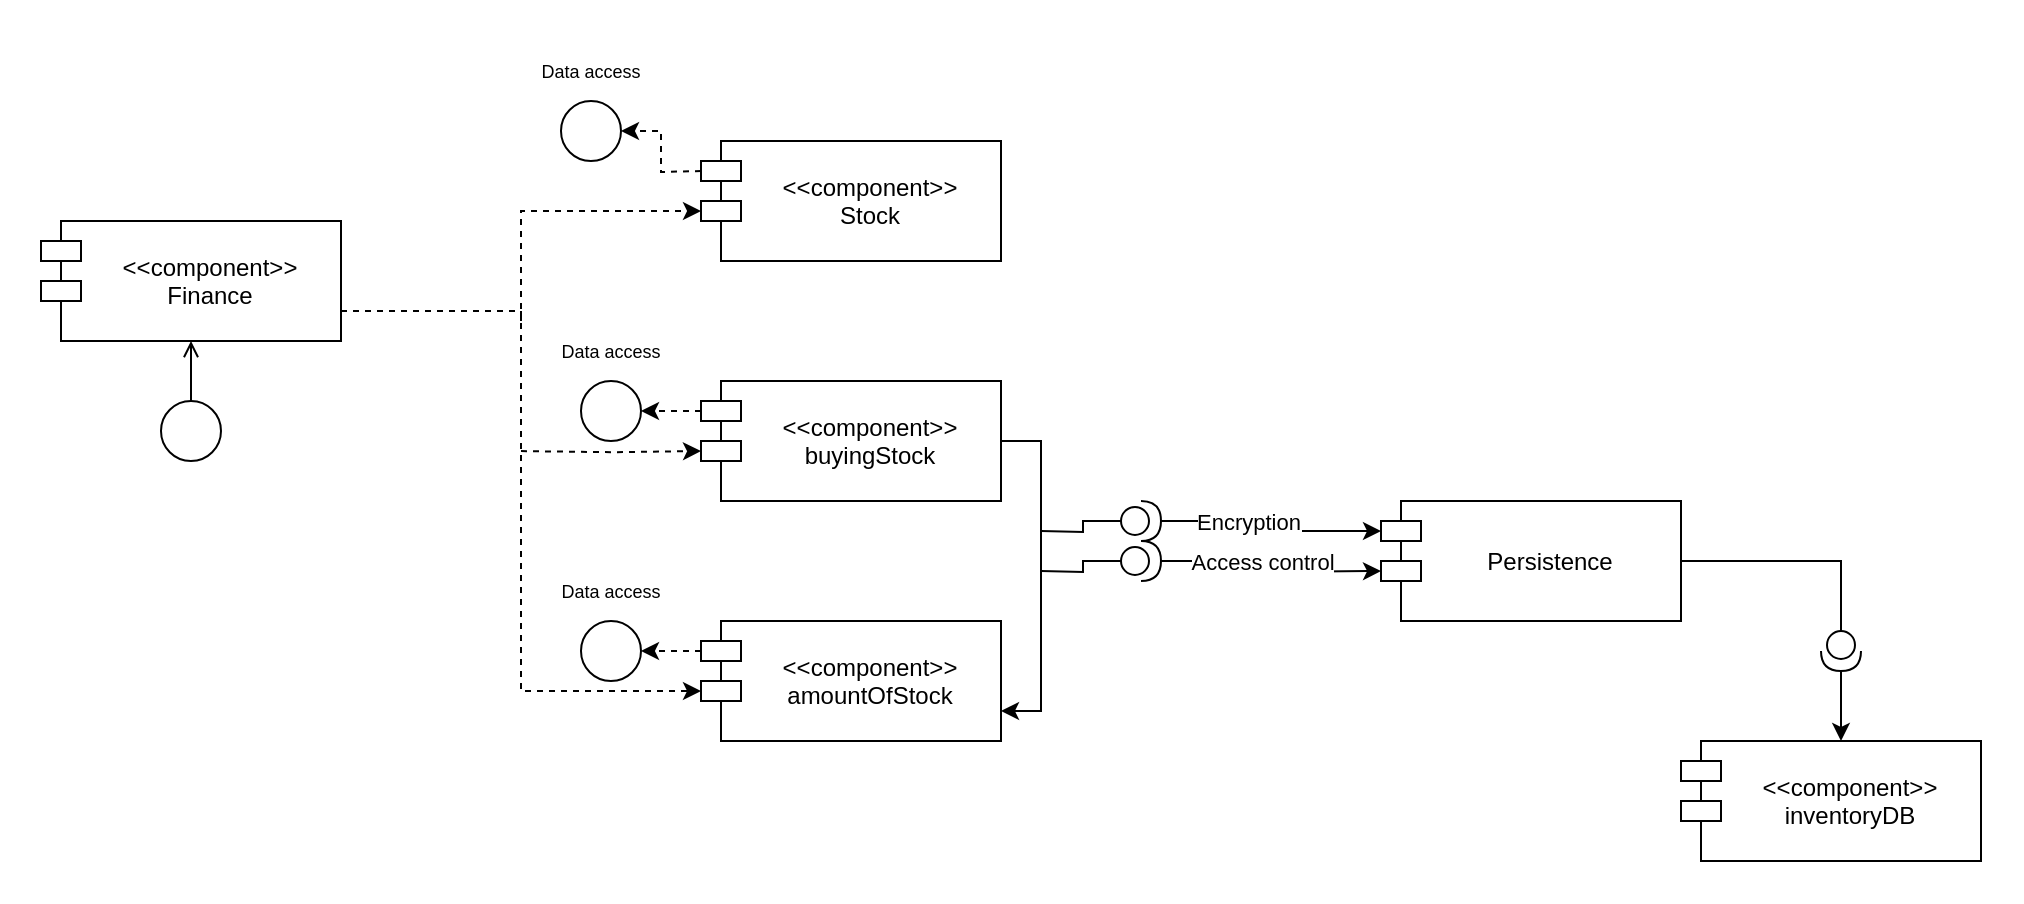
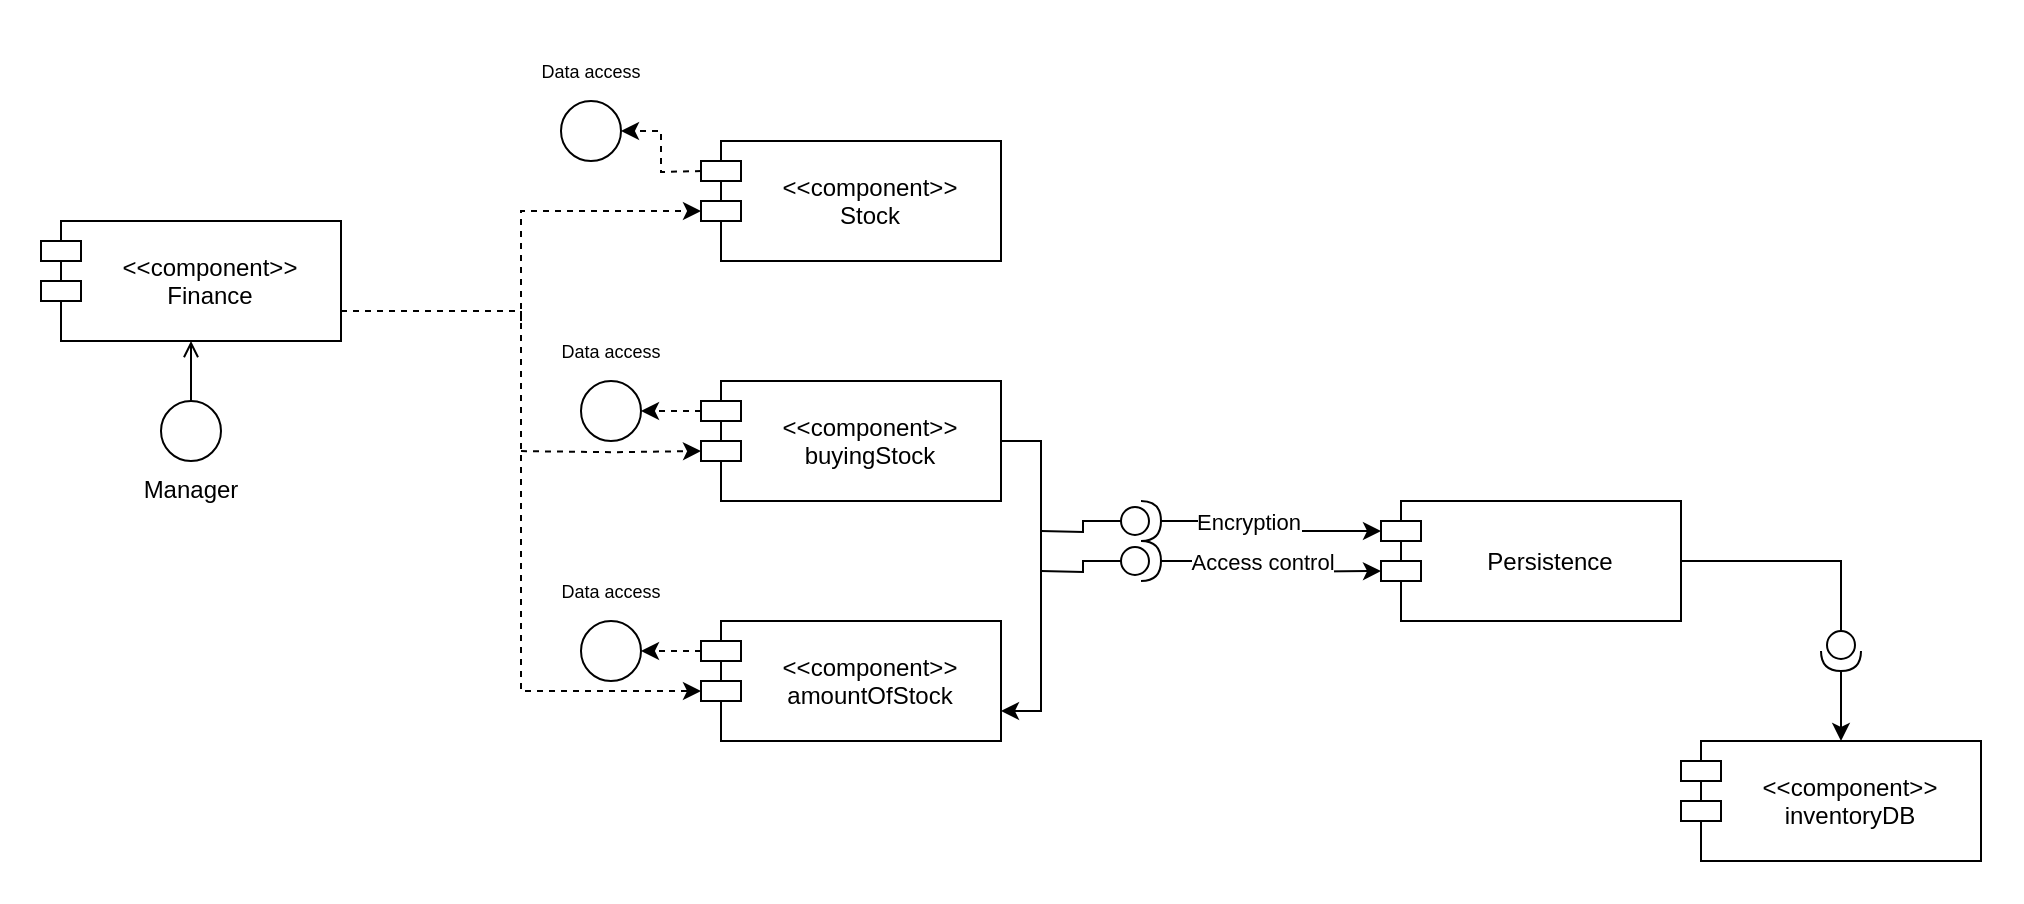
none -> (191, 491)
